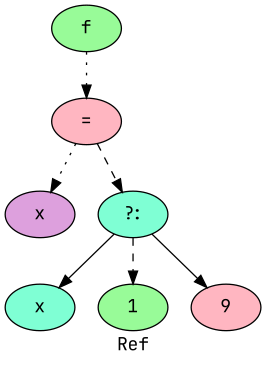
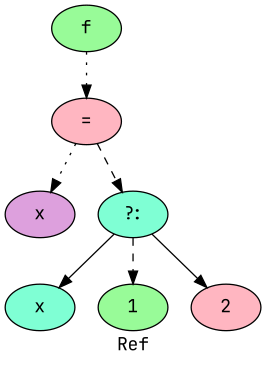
(226, 307) -> (226, 307)
